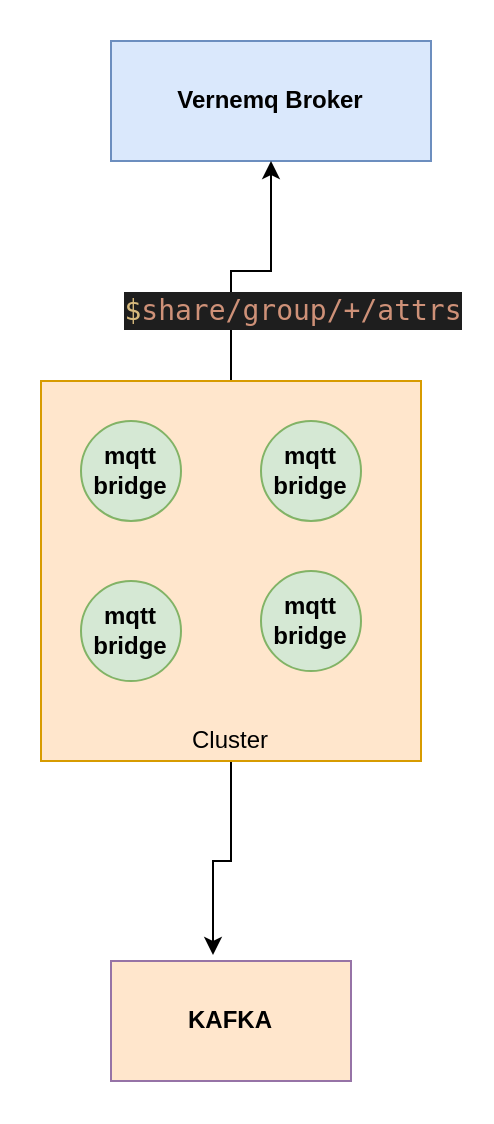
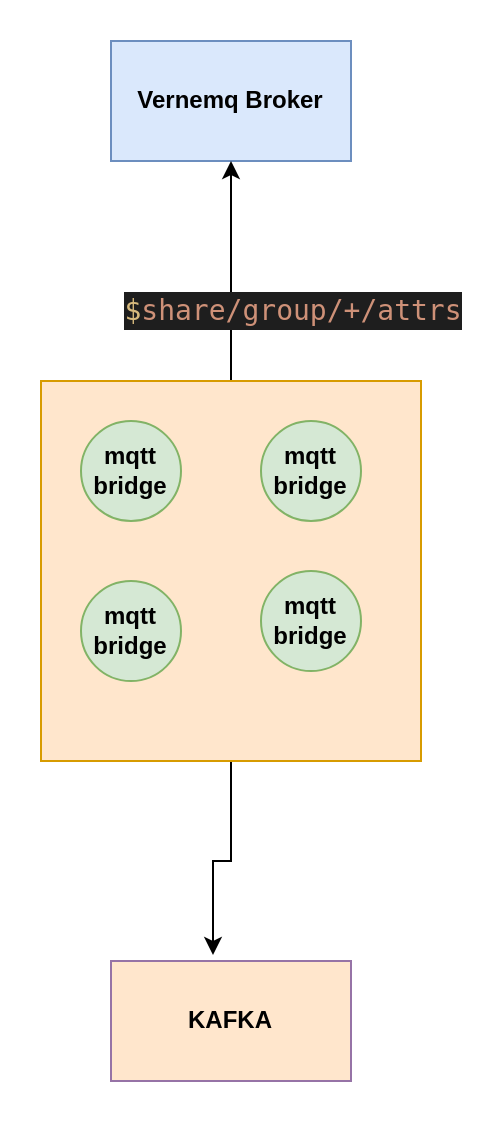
(271, 101) -> (231, 101)
(231, 741) -> none
